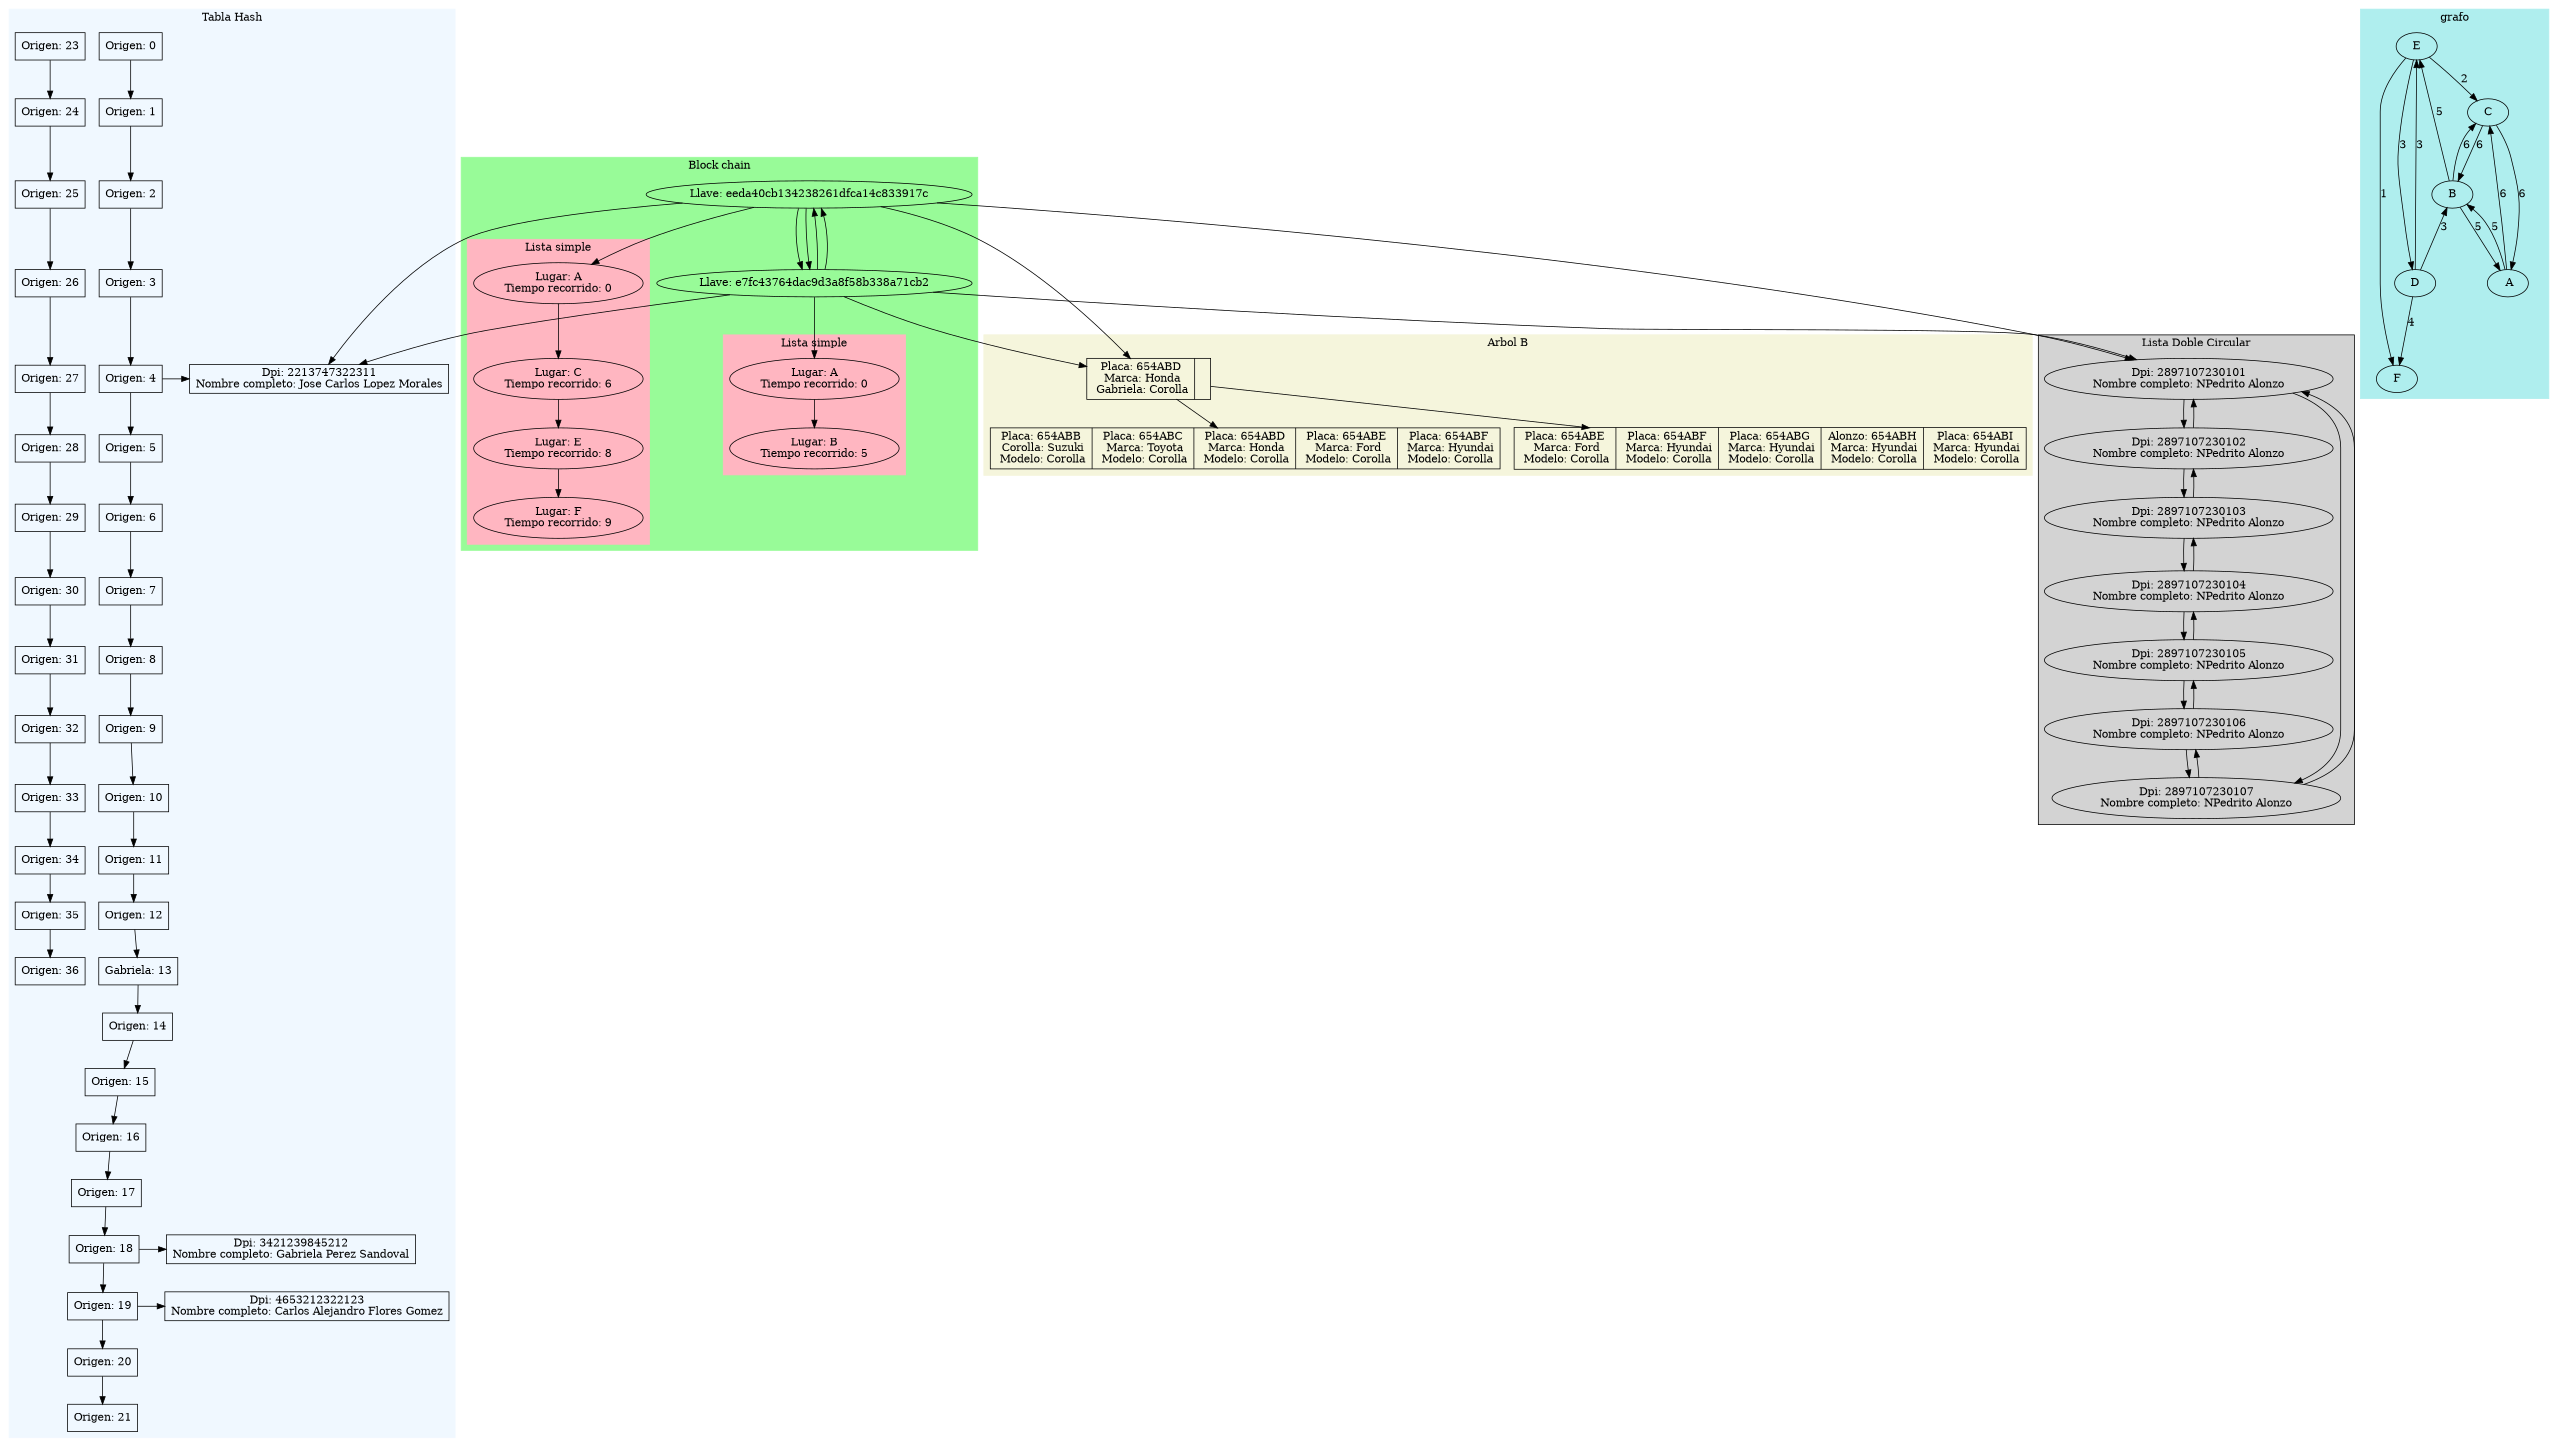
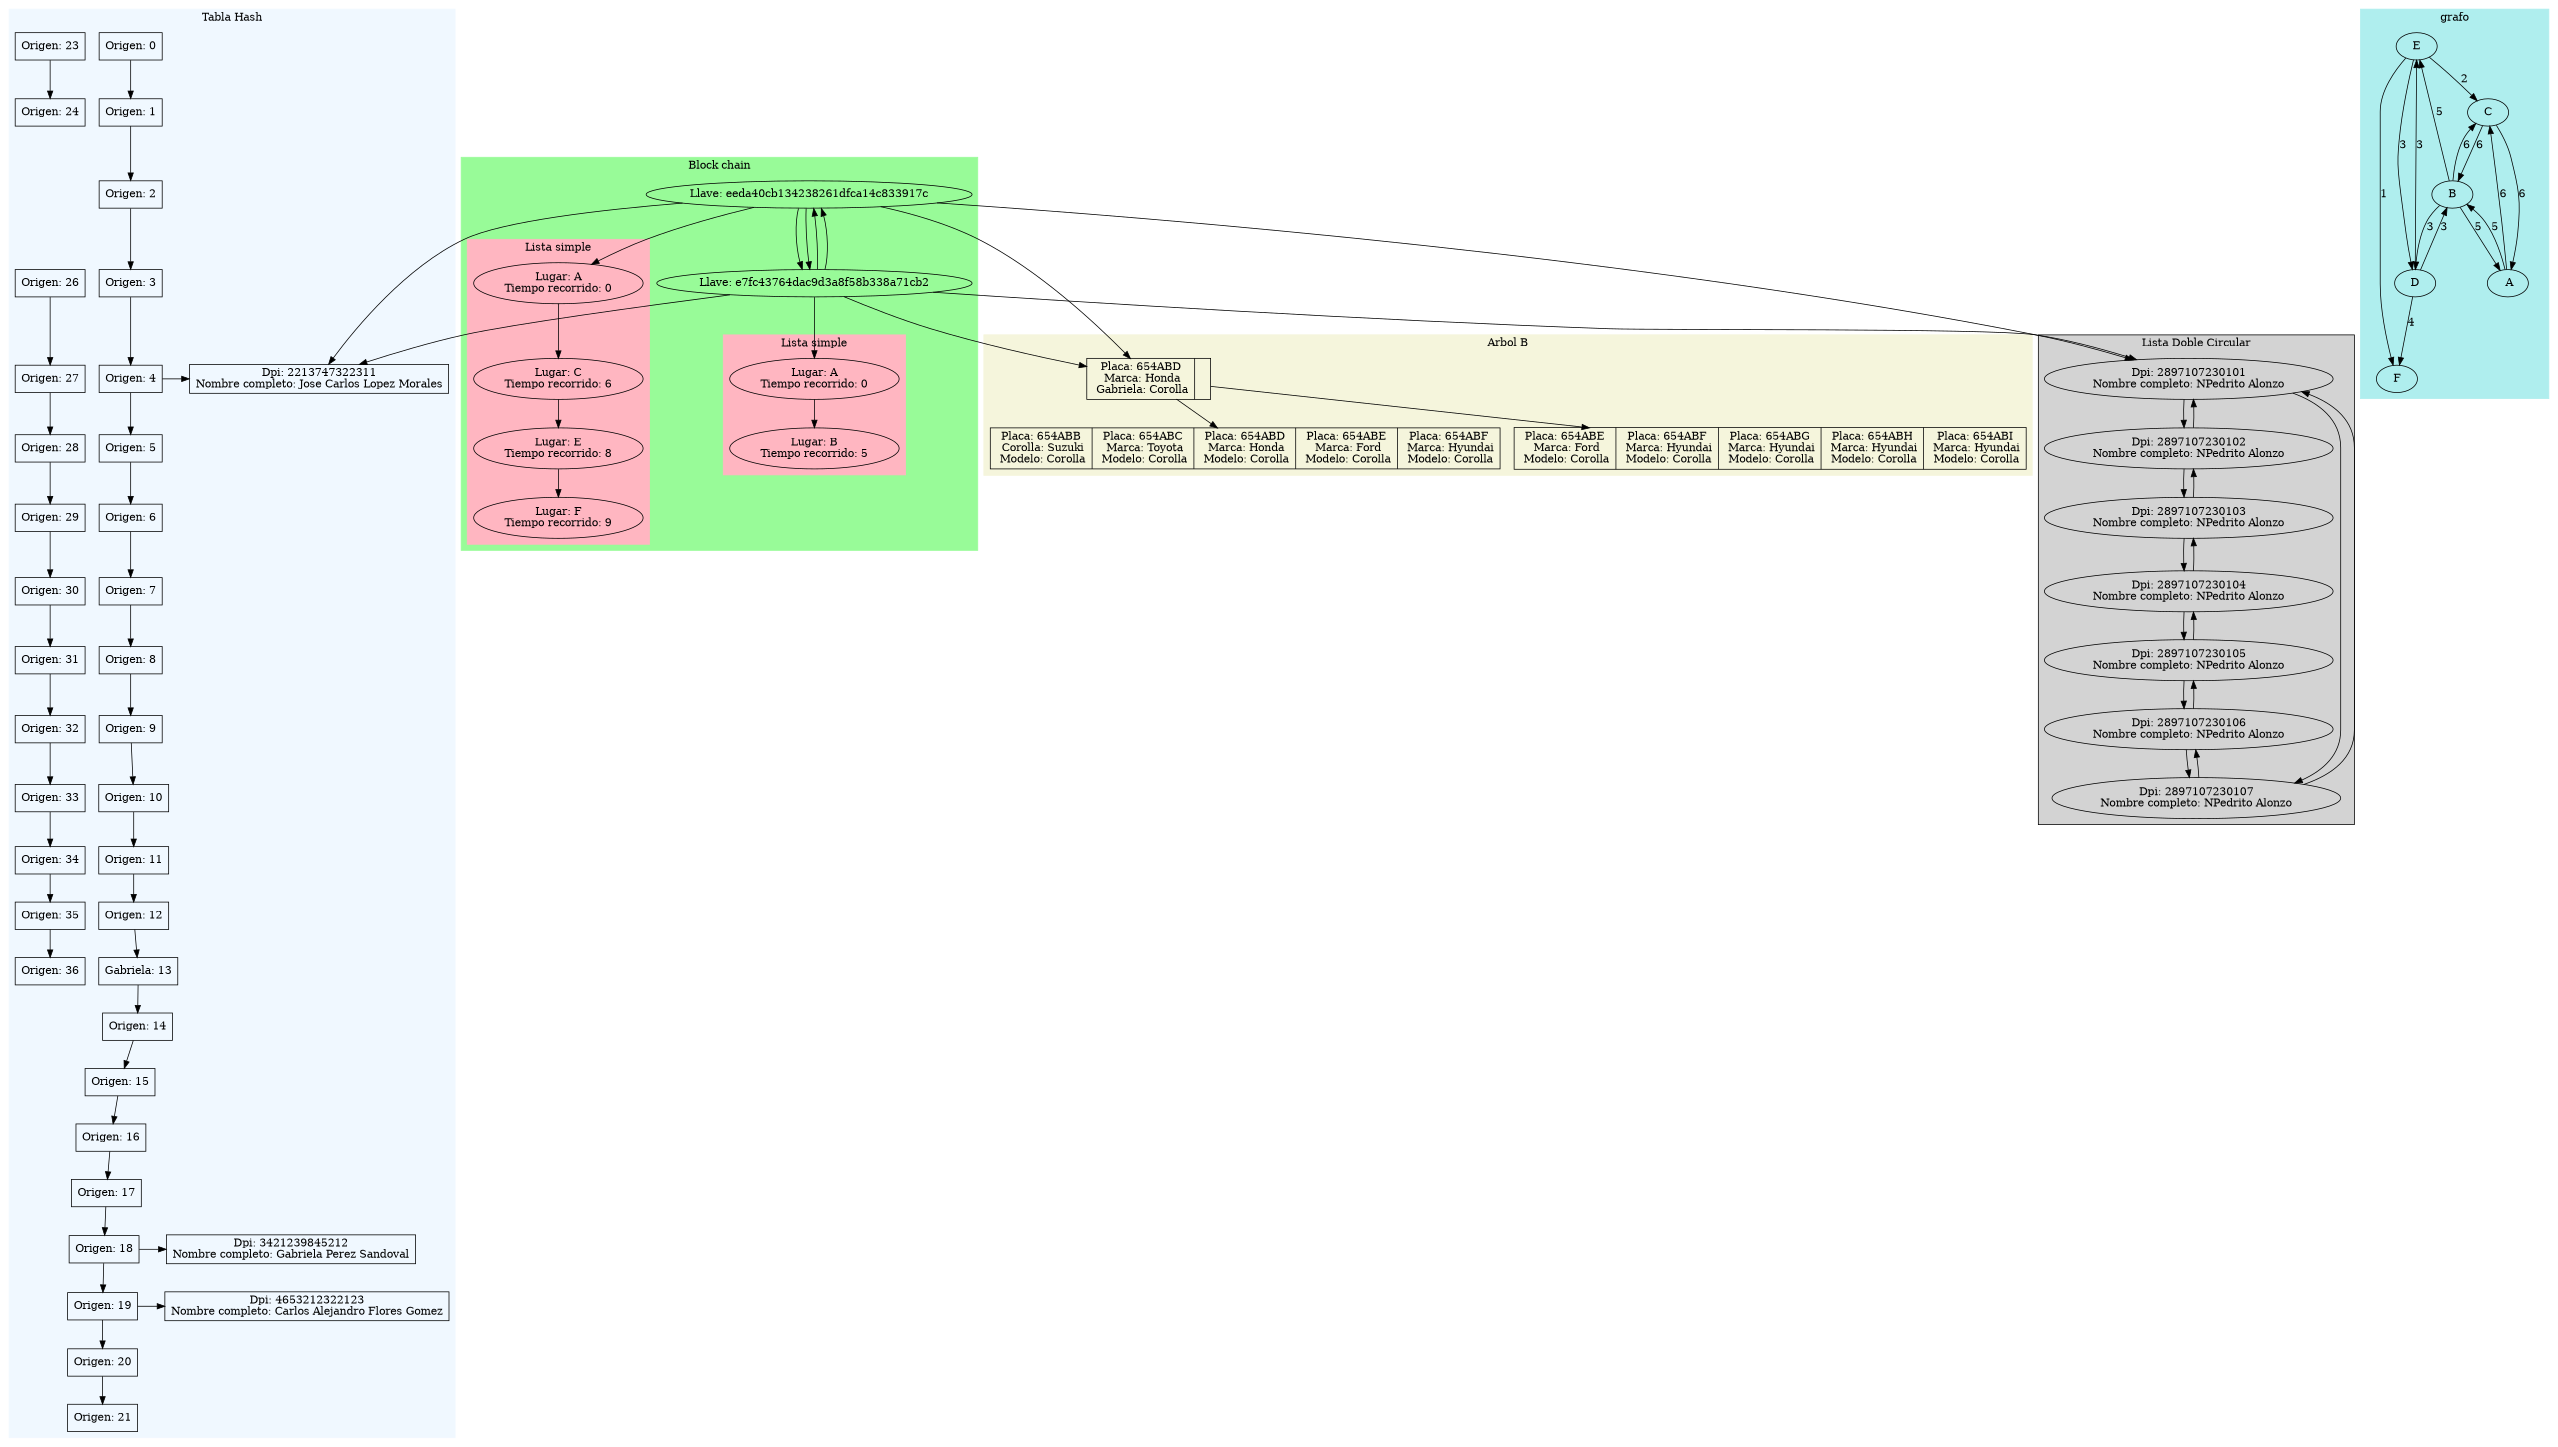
(50, 194) -> none
none -> (2423, 231)
(1872, 437) -> (1872, 437)
